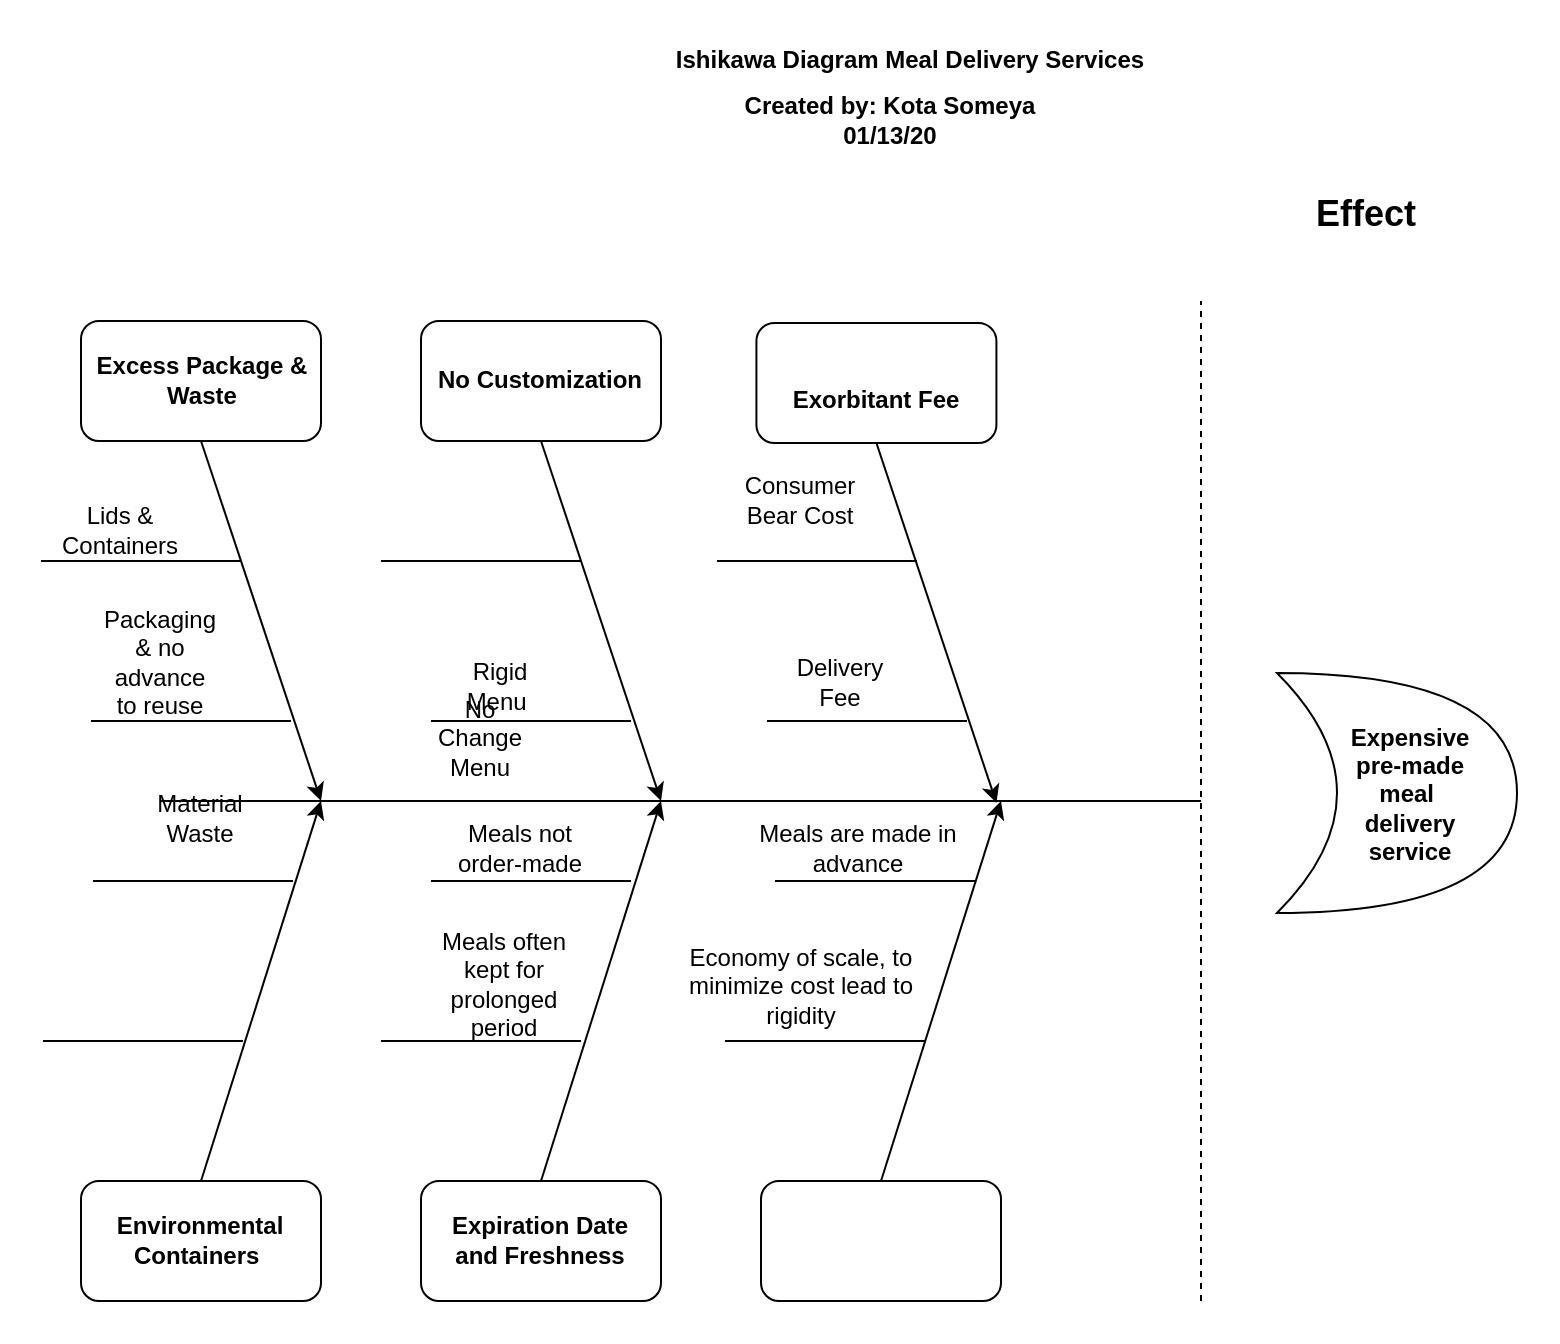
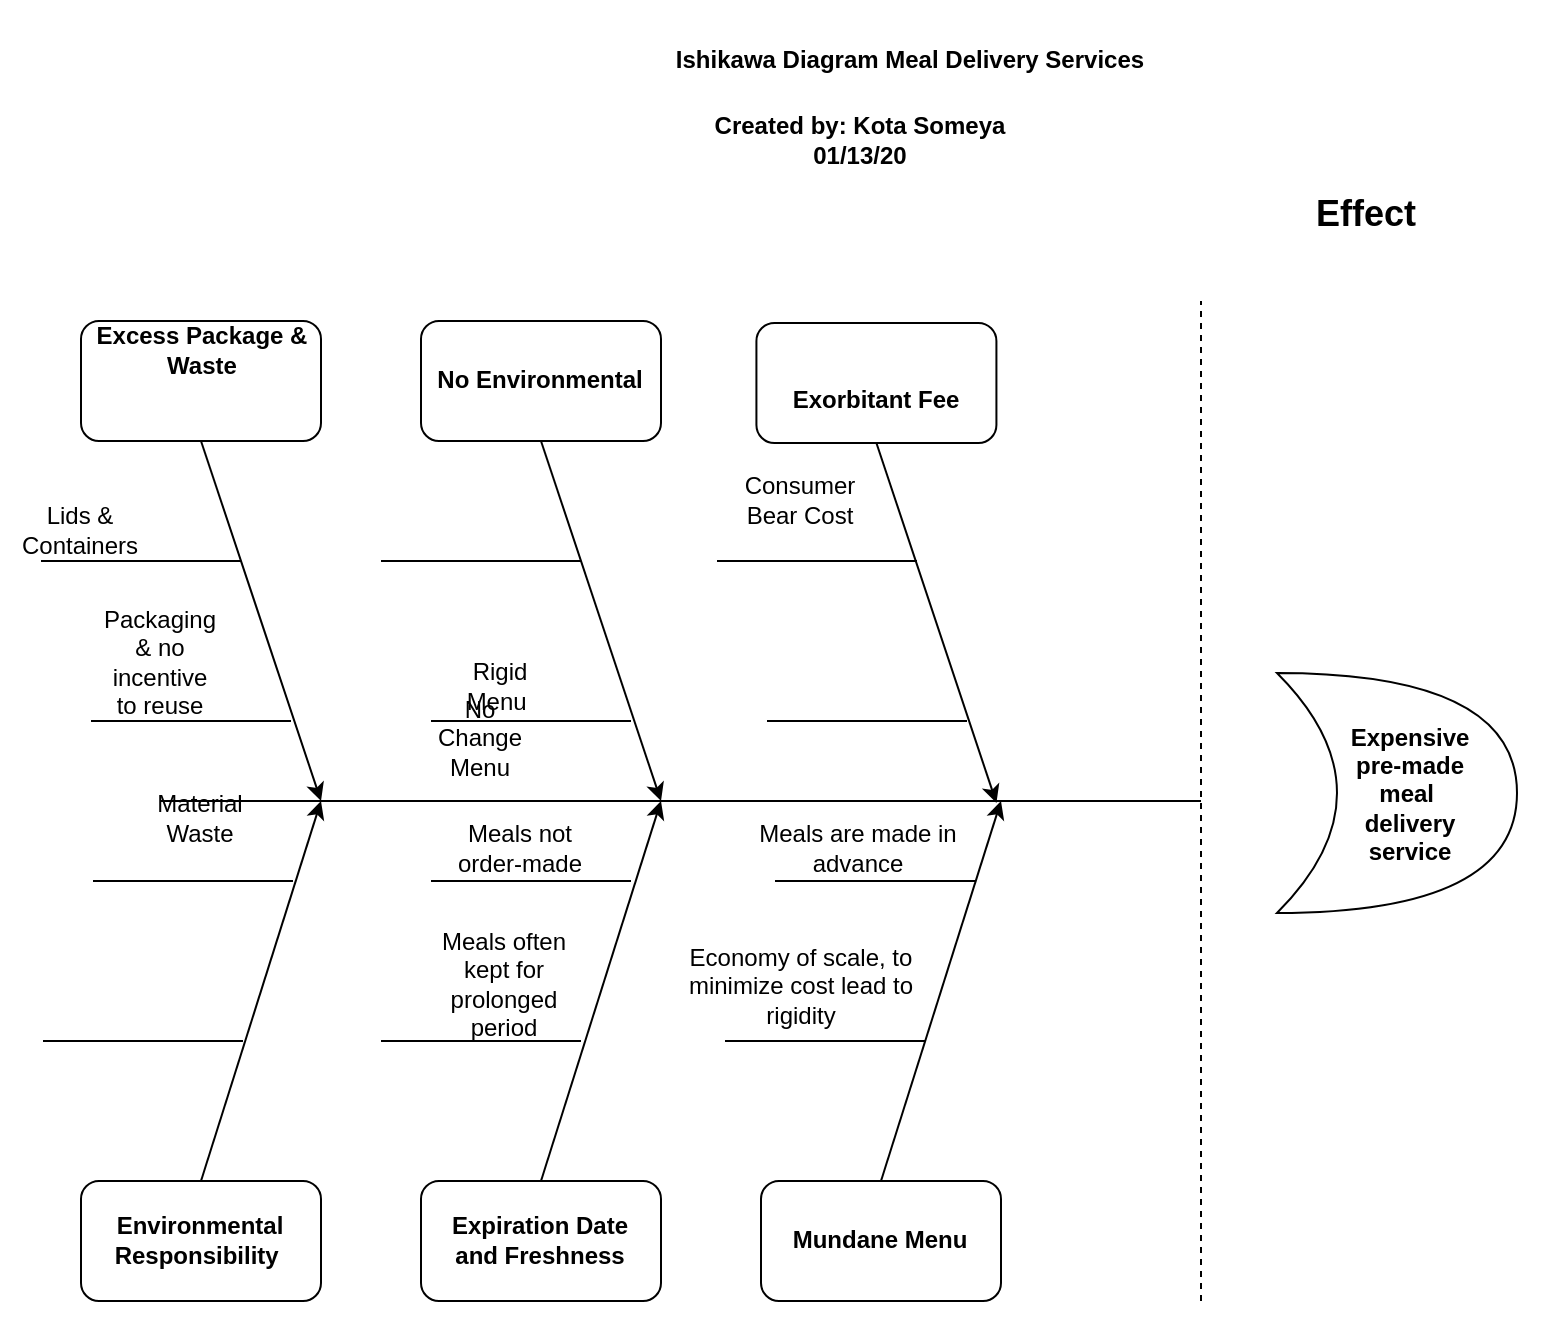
(891, 121) -> (861, 141)
(203, 381) -> (203, 351)
(541, 381) -> (541, 381)
(121, 531) -> (81, 531)
(161, 663) -> (161, 663)
(841, 683) -> none
(201, 1241) -> (201, 1241)
none -> (881, 1241)
